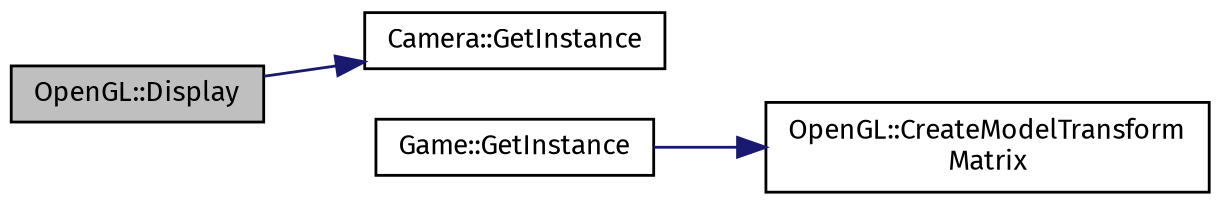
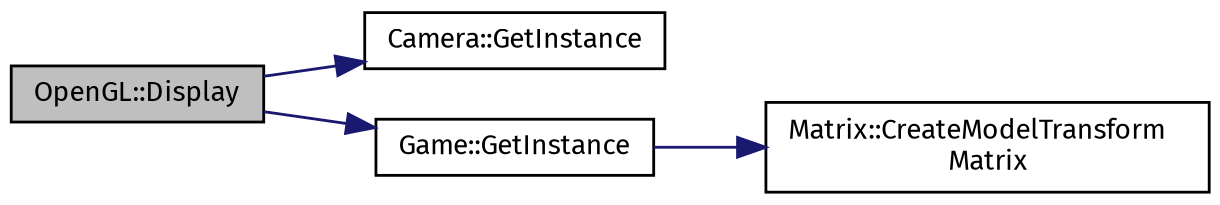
none -> (305, 118)
(988, 147) -> (988, 147)
